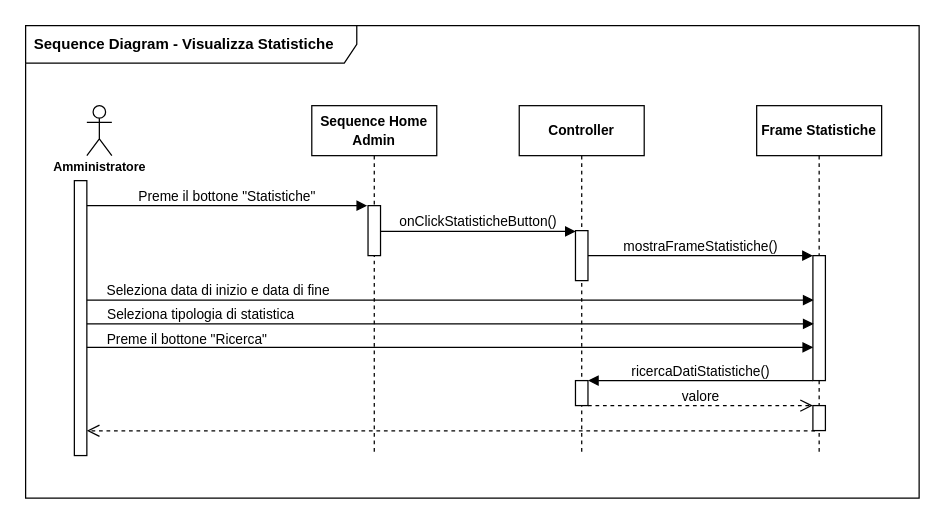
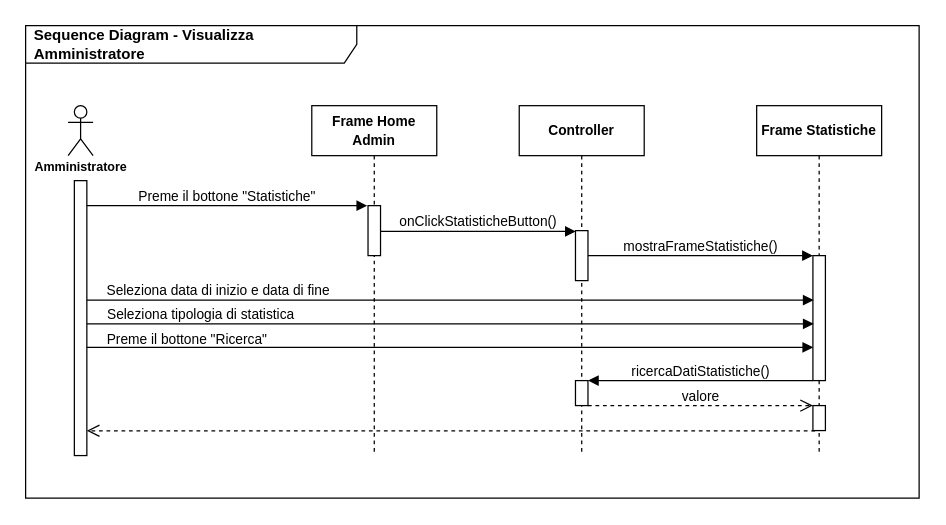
(187, 44) -> (196, 44)
(99, 131) -> (81, 131)
(374, 131) -> (374, 131)
